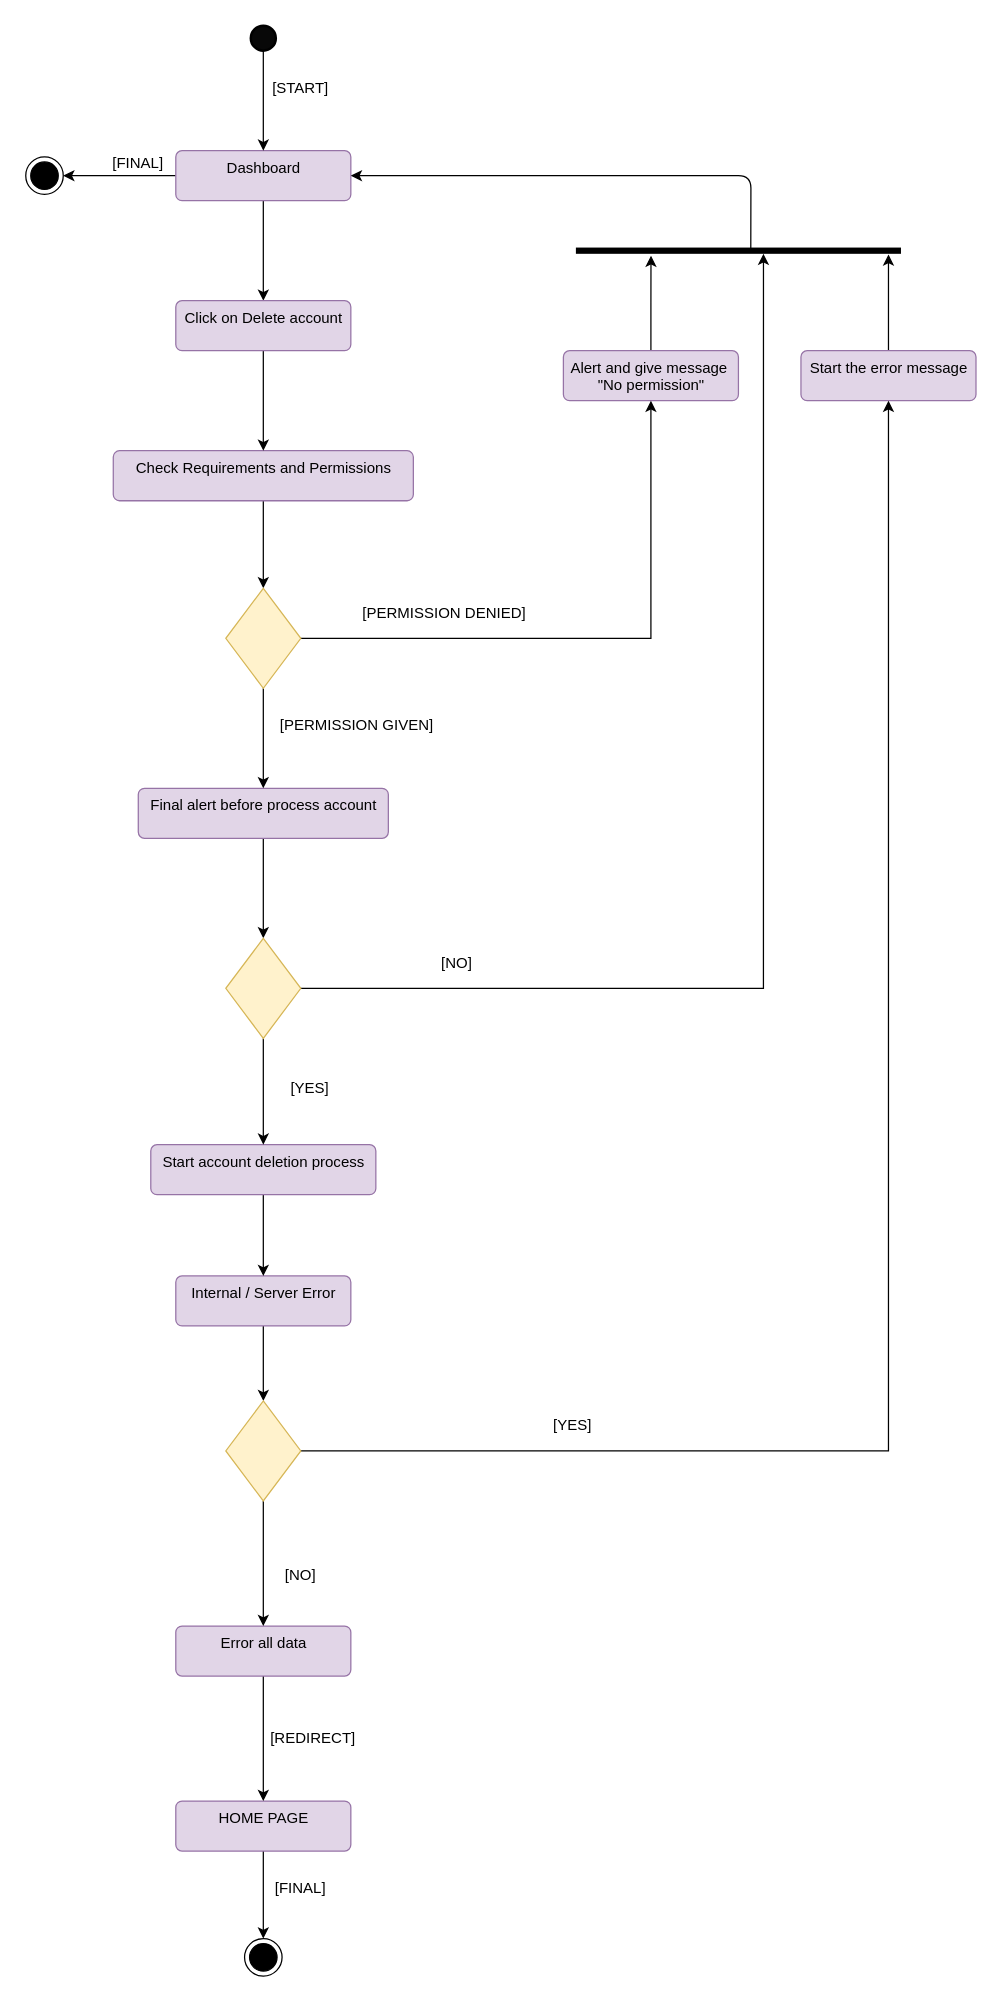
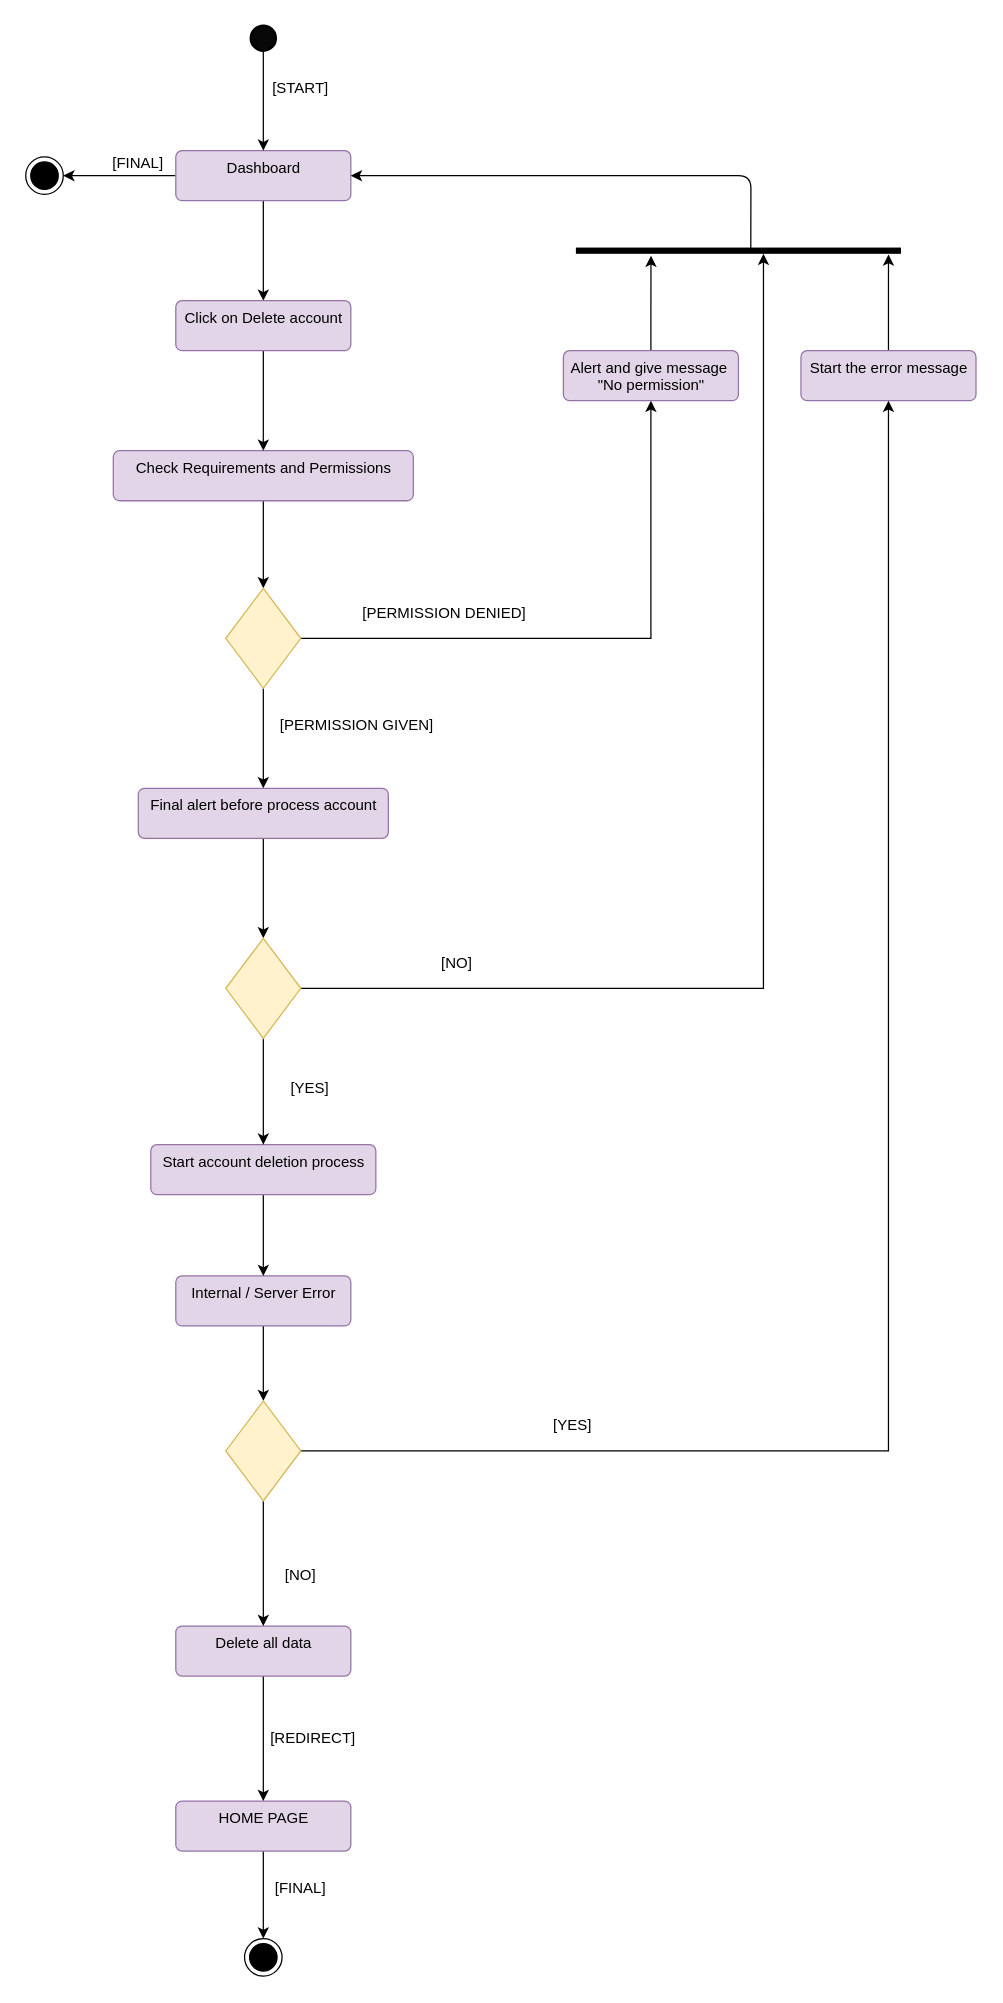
(264, 1643) -> (264, 1643)
